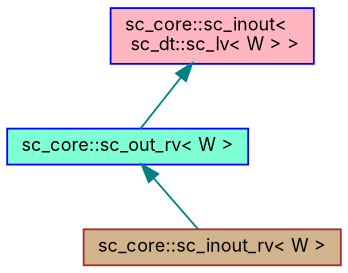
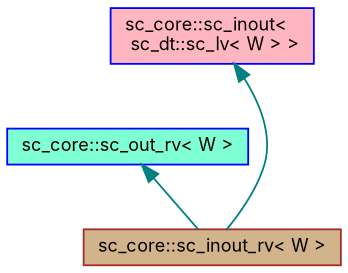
(160, 103) -> (266, 157)
